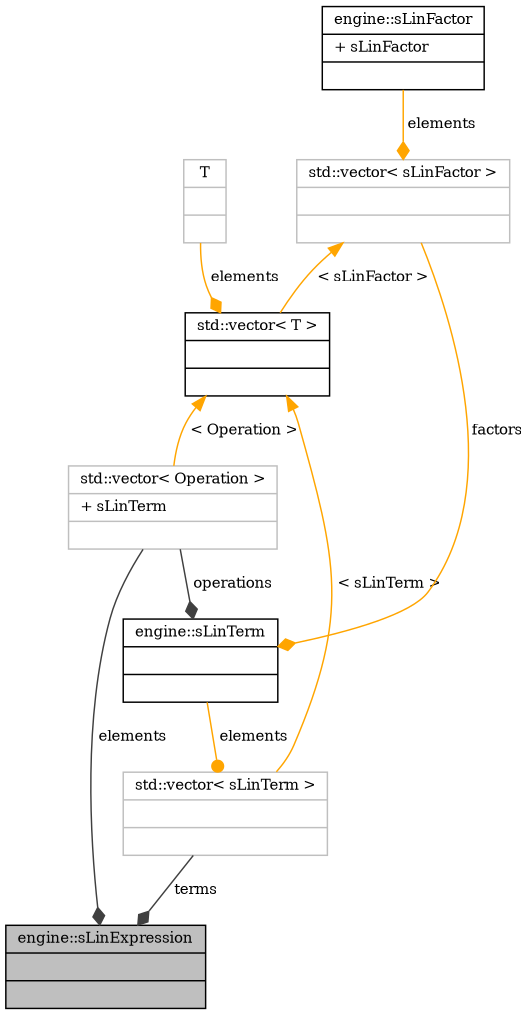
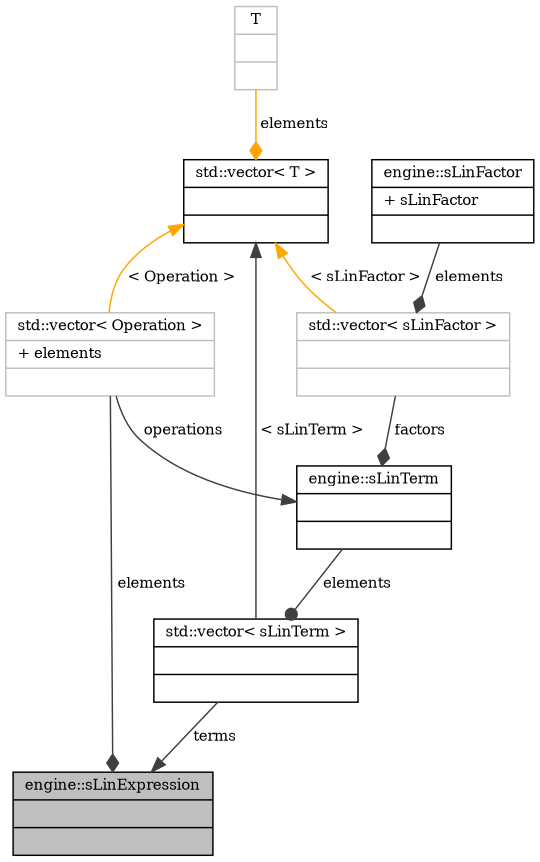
(403, 116) -> (431, 269)
(303, 280) -> (307, 287)
(466, 490) -> (390, 422)
(124, 507) -> (60, 354)
(185, 575) -> (184, 469)
(331, 594) -> (256, 438)
(212, 731) -> (319, 579)
(225, 814) -> (256, 661)
(171, 883) -> (190, 732)
